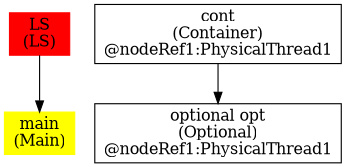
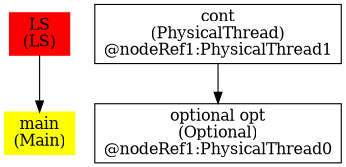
(218, 34) -> (218, 34)
(218, 133) -> (218, 133)
